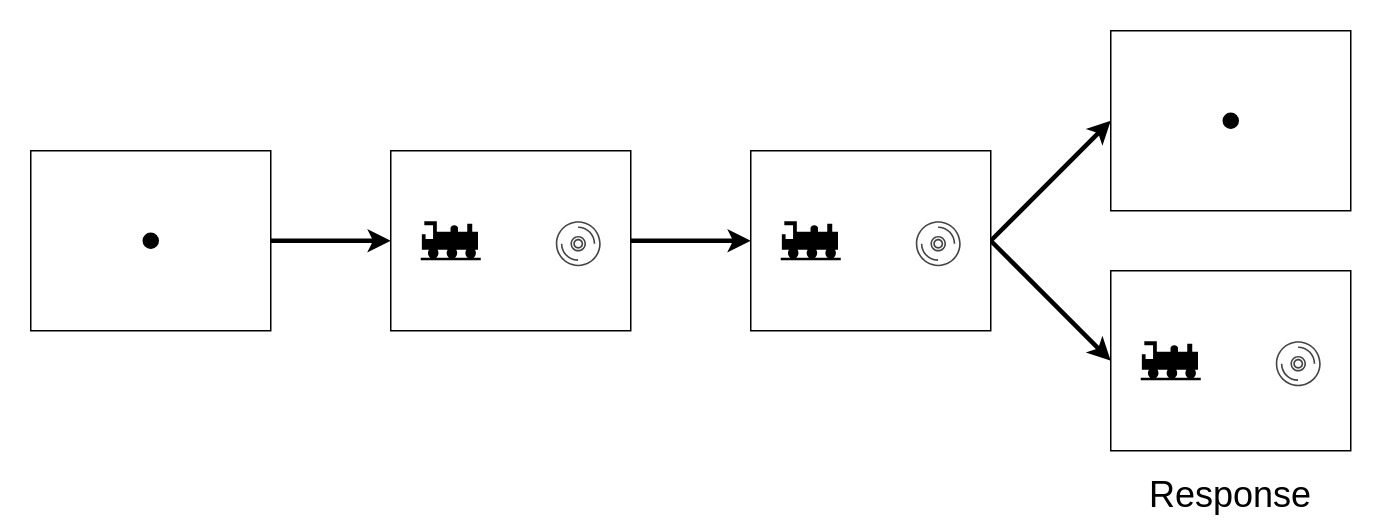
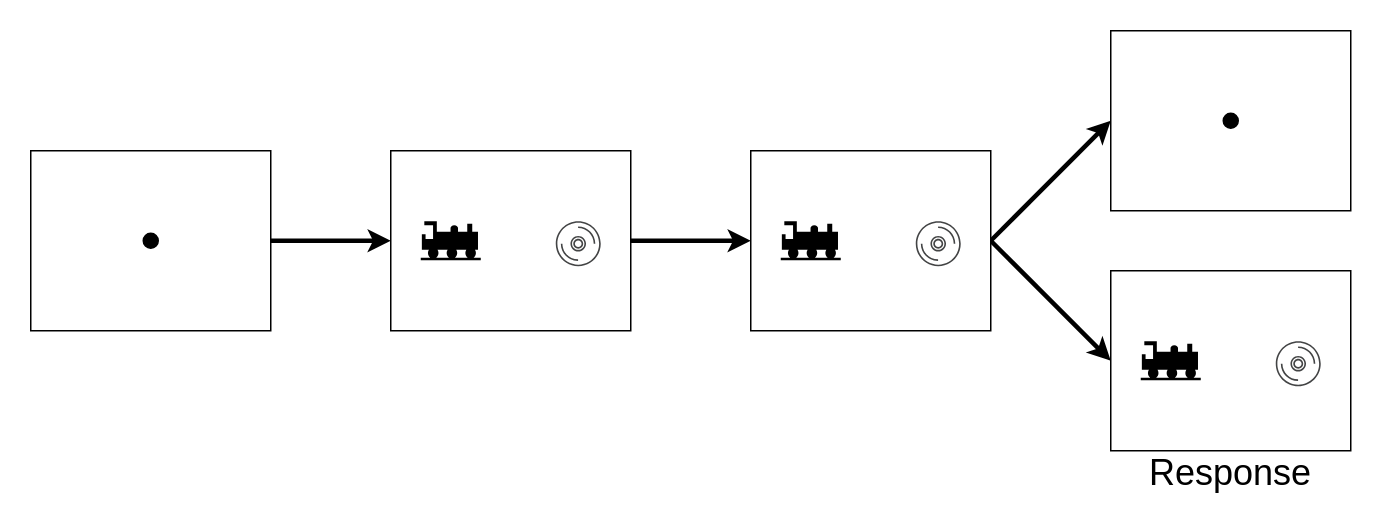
(1231, 496) -> (1231, 473)
